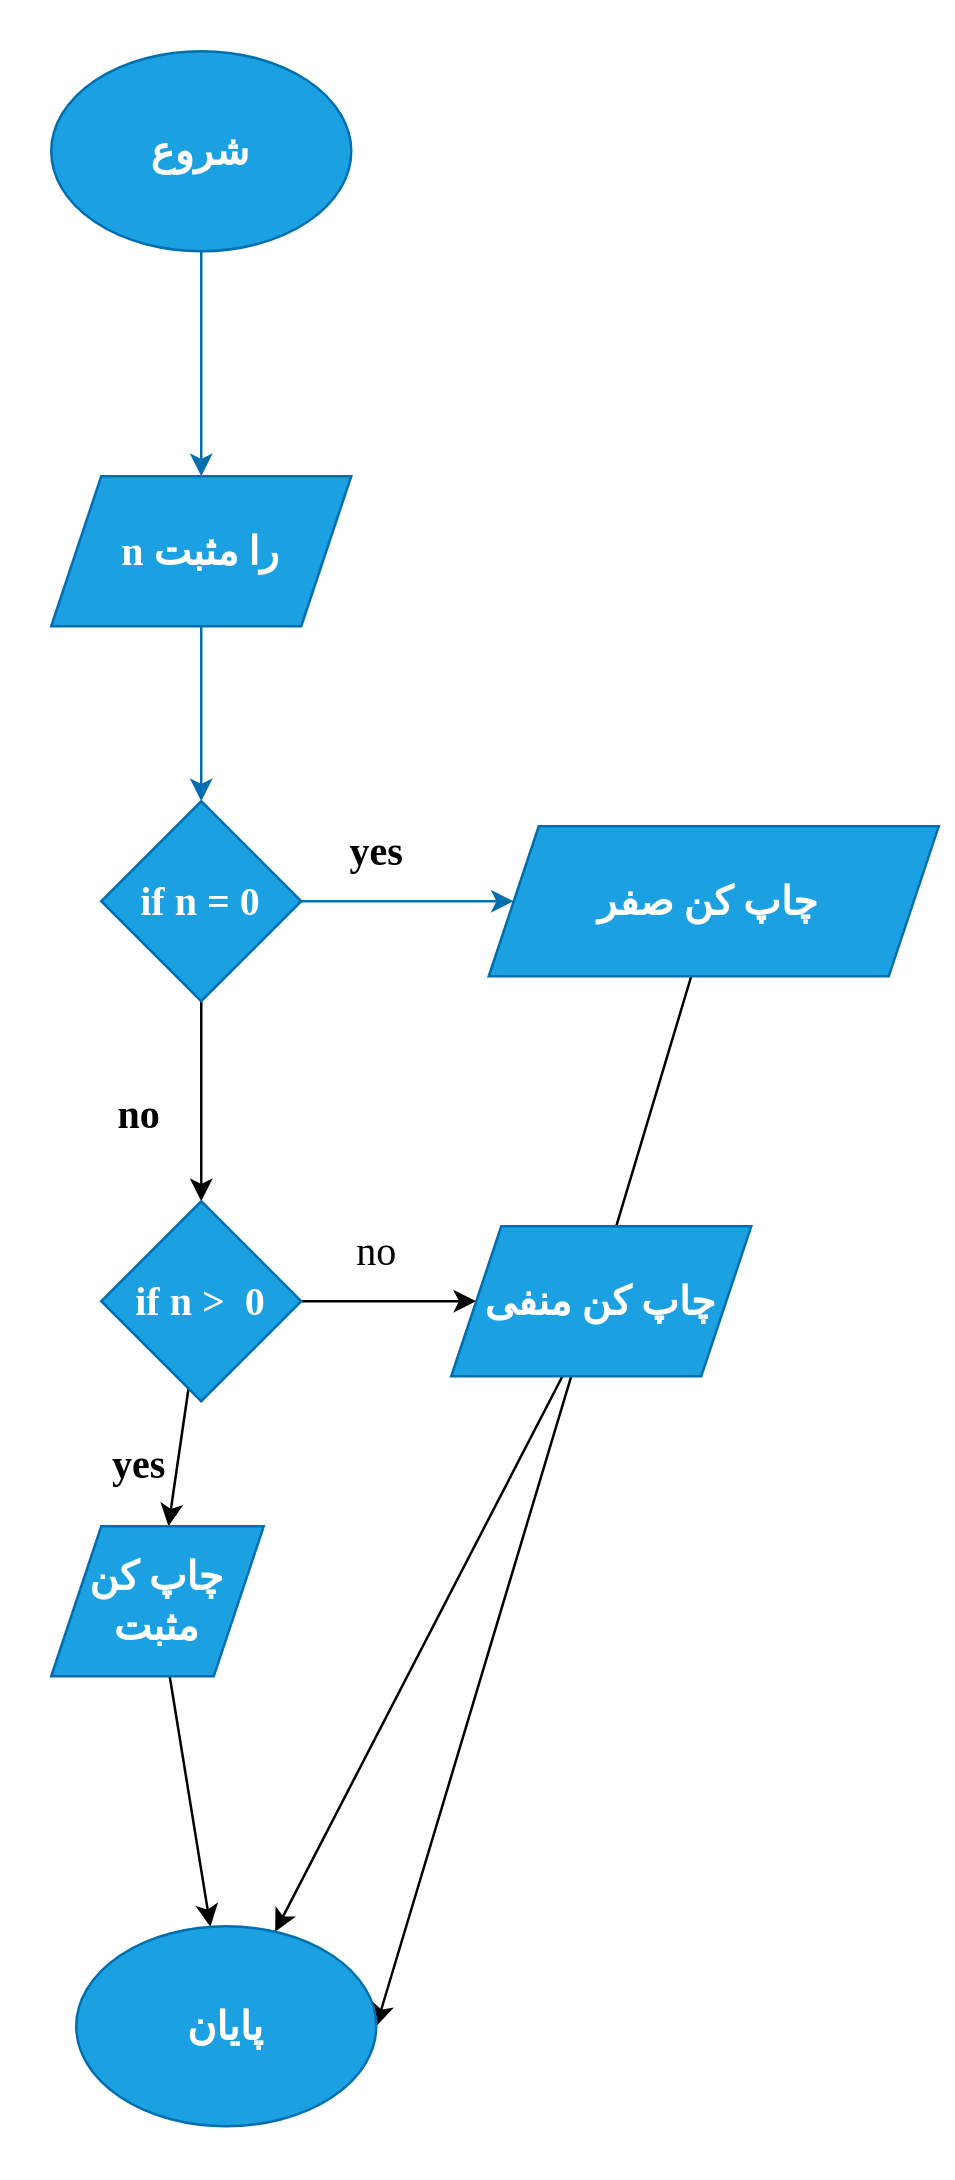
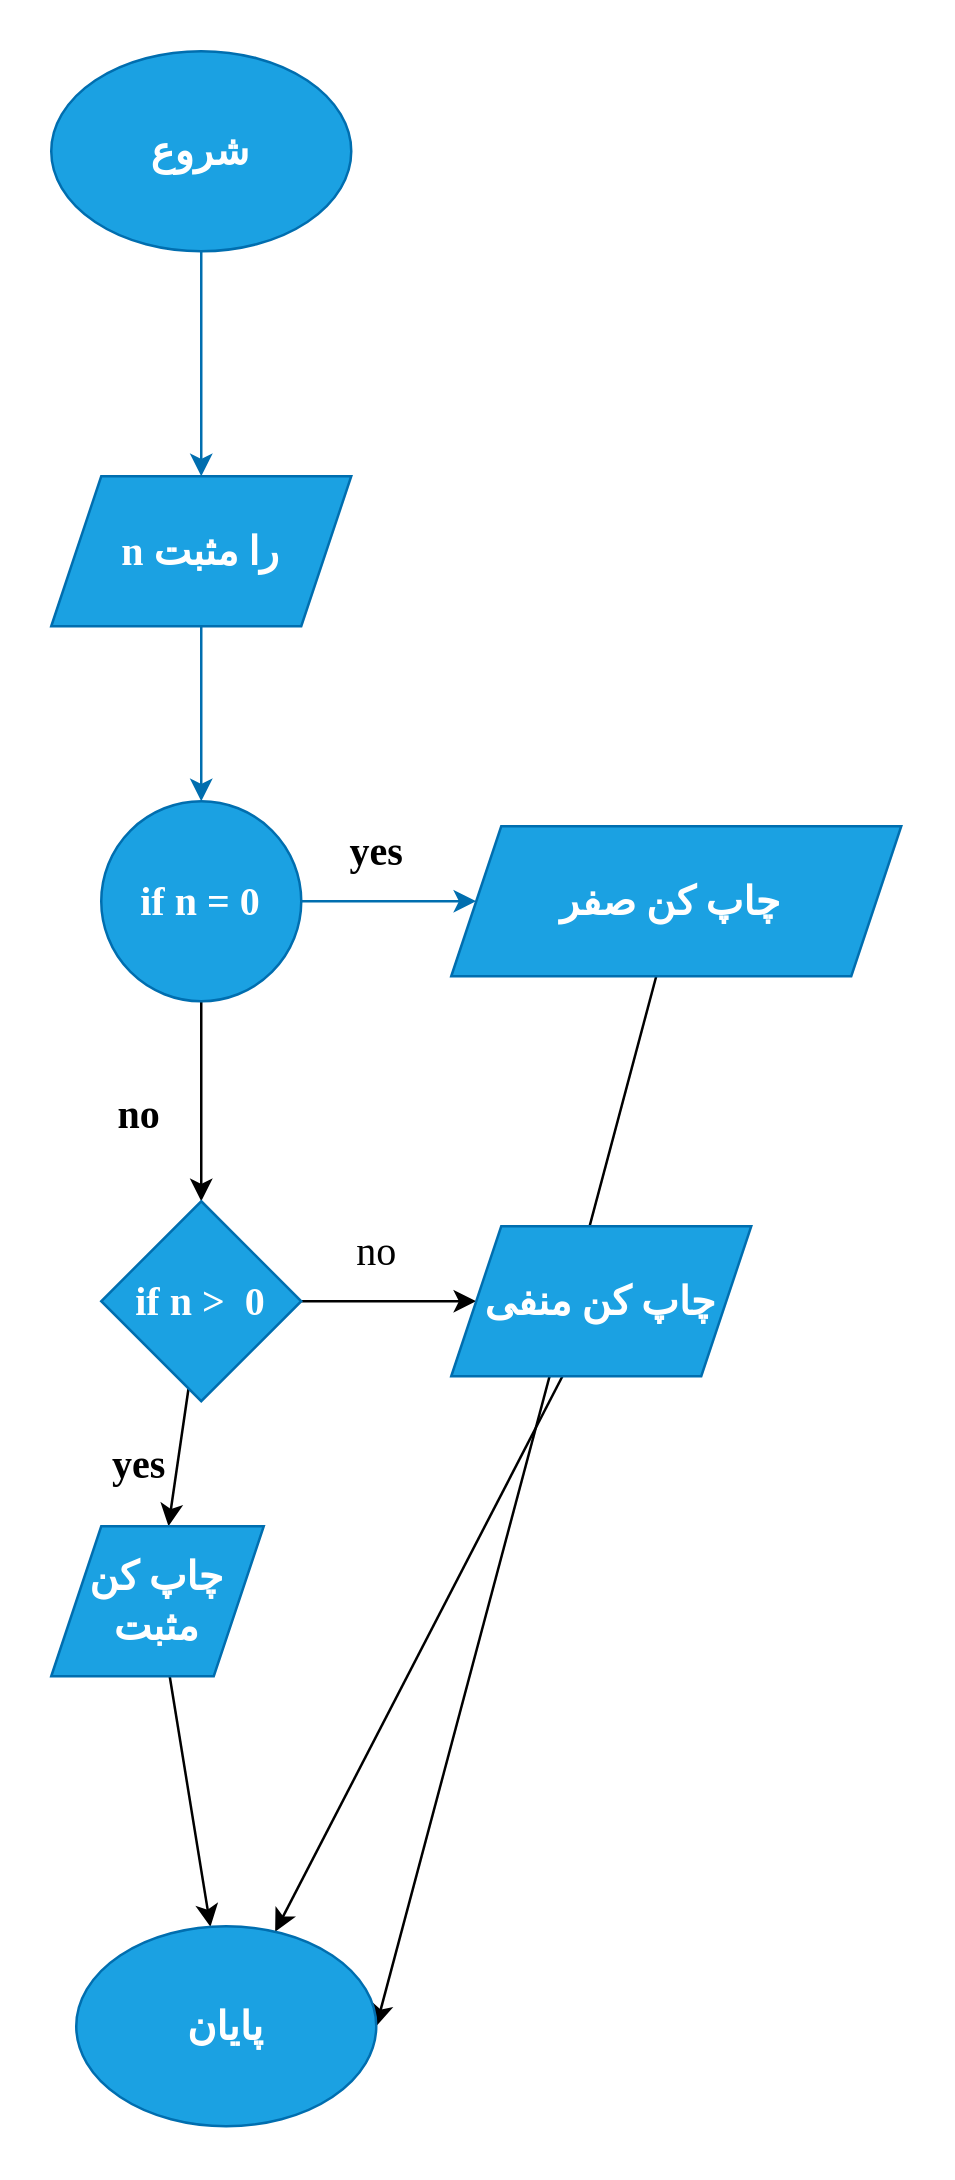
(201, 901) -> (201, 901)
(714, 901) -> (676, 901)
